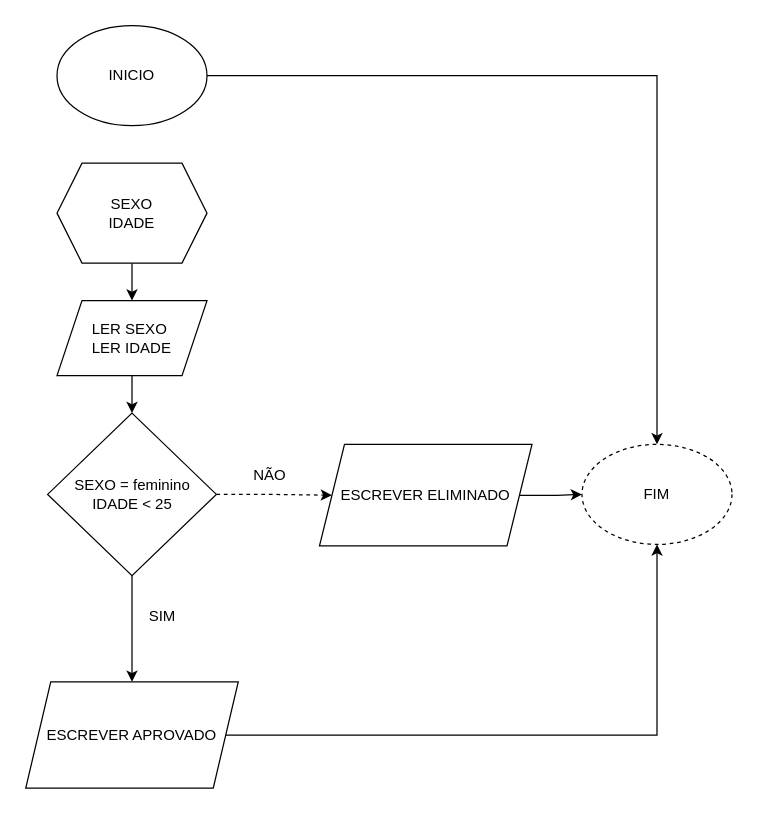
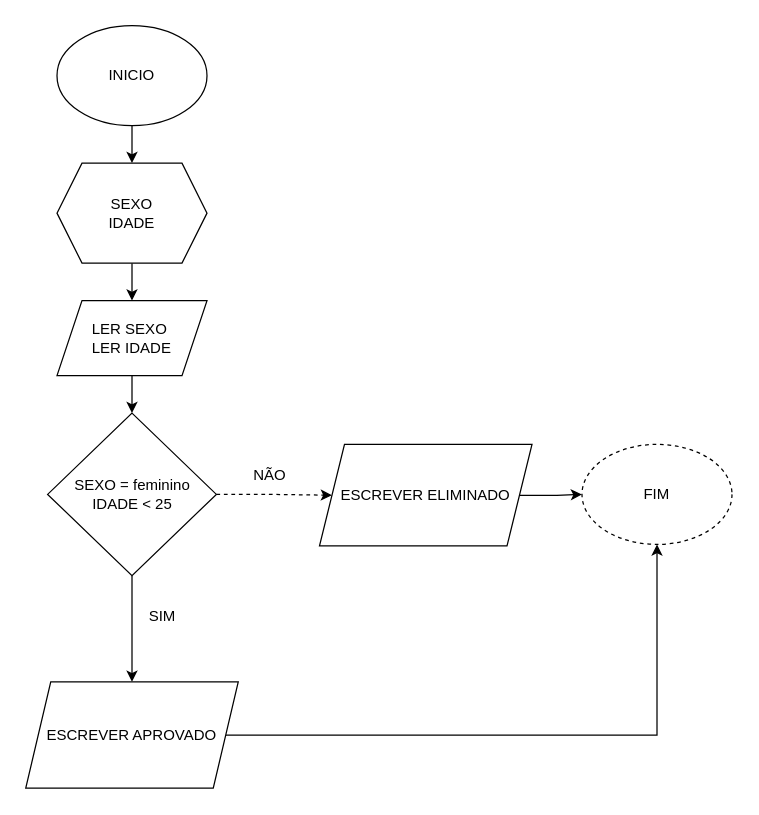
(612, 76) -> (132, 149)
